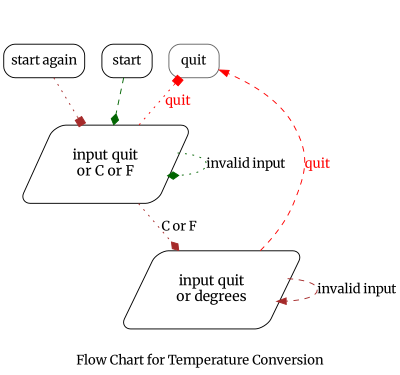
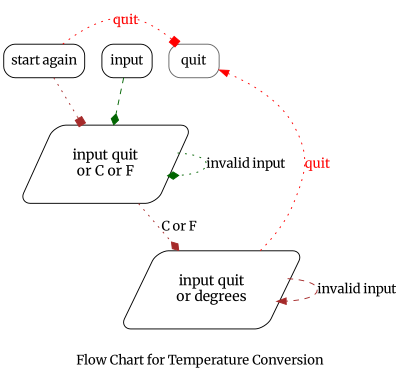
(127, 61) -> (127, 61)
(157, 105) -> (116, 18)
(304, 151) -> (304, 151)
